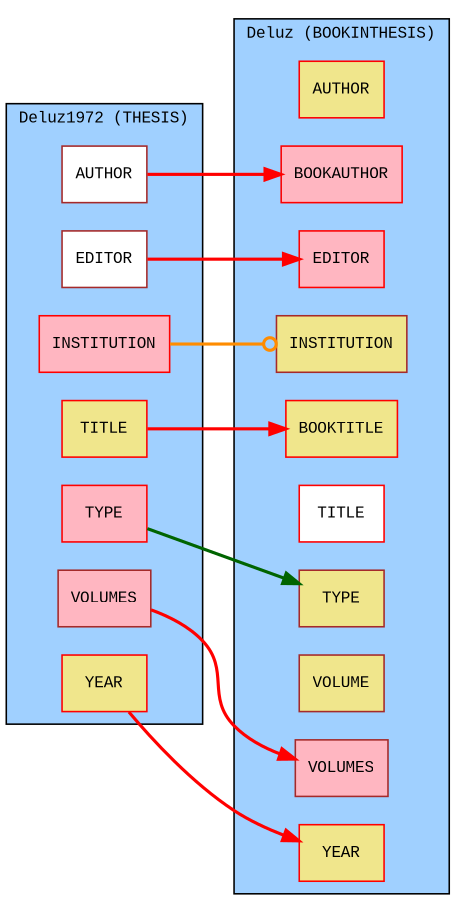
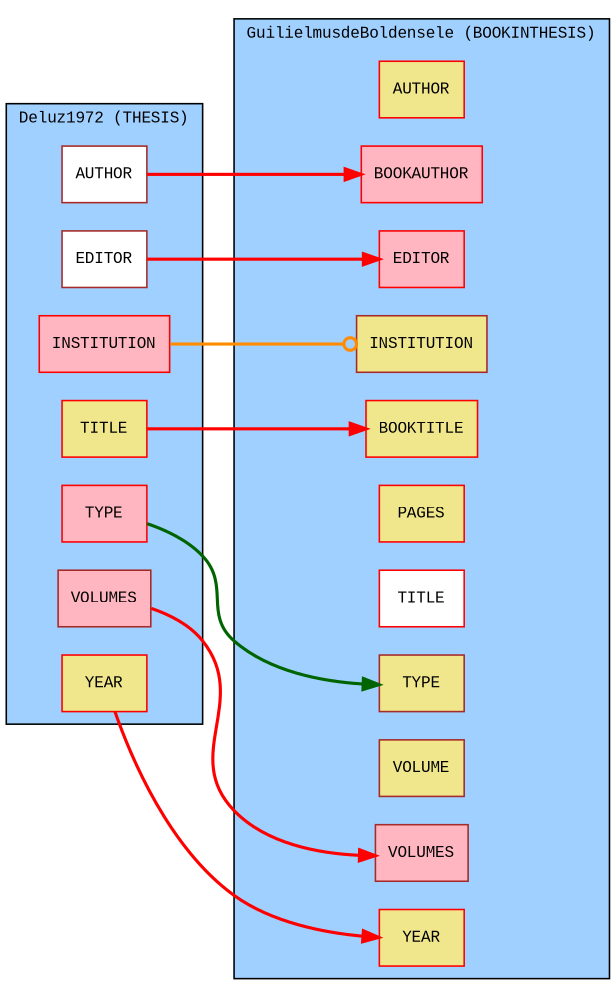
(342, 34) -> (422, 34)
none -> (422, 514)
